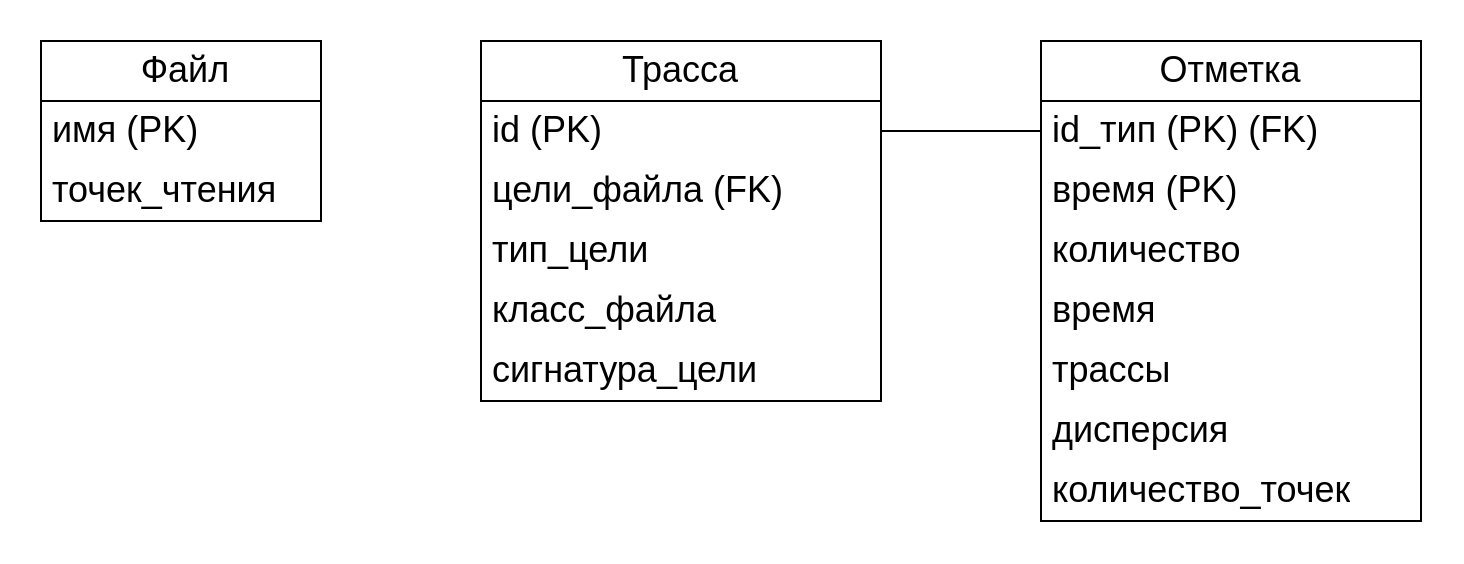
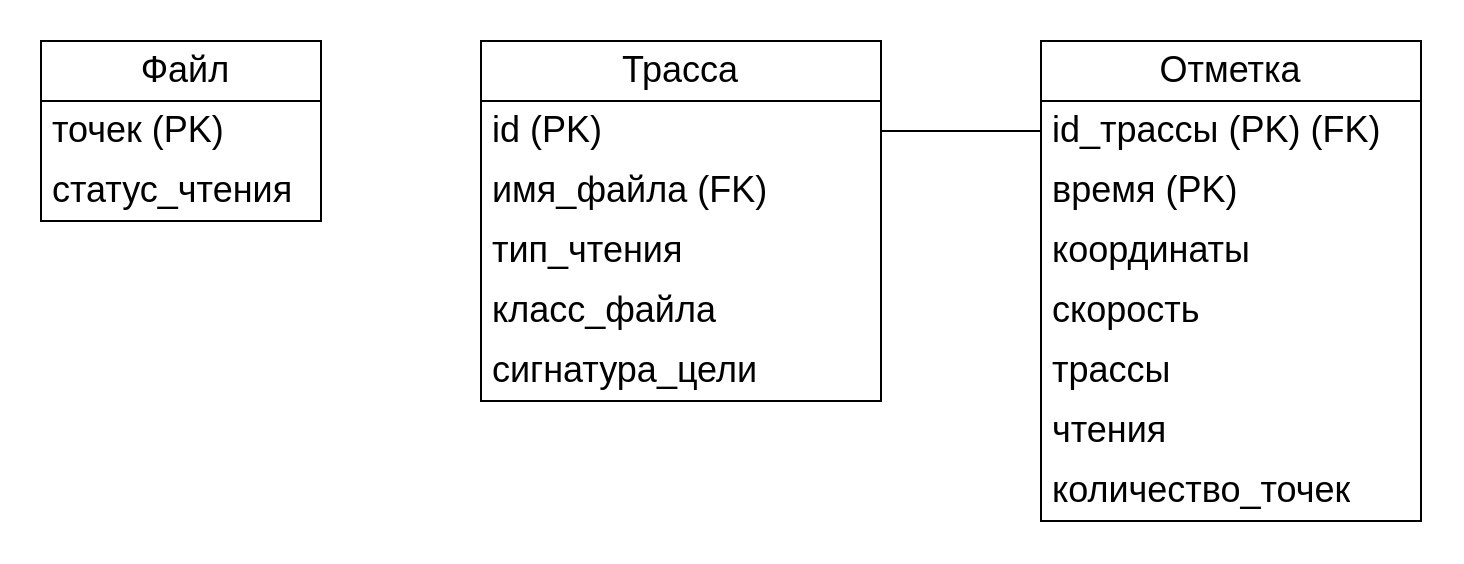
(129, 131) -> (149, 131)
(1200, 131) -> (1230, 131)
(174, 191) -> (183, 191)
(640, 191) -> (629, 191)
(574, 251) -> (594, 251)
(1154, 251) -> (1154, 251)
(1103, 311) -> (1134, 311)
(1144, 431) -> (1113, 431)
